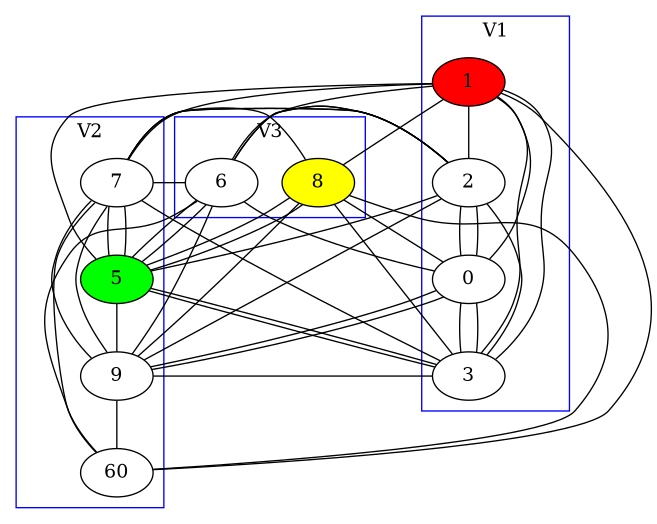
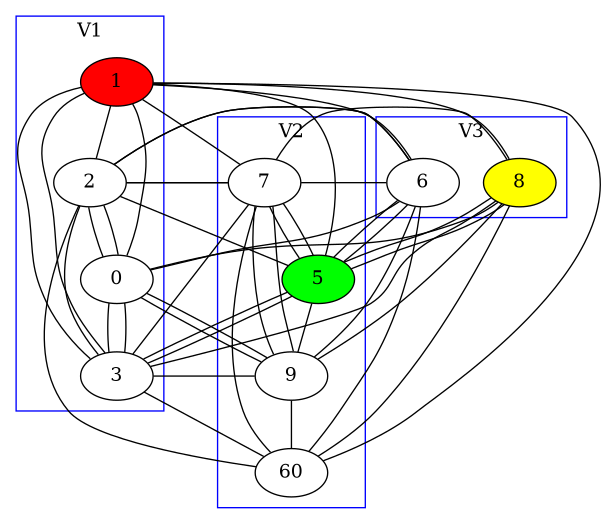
(300, 275) -> (58, 394)
none -> (204, 424)
